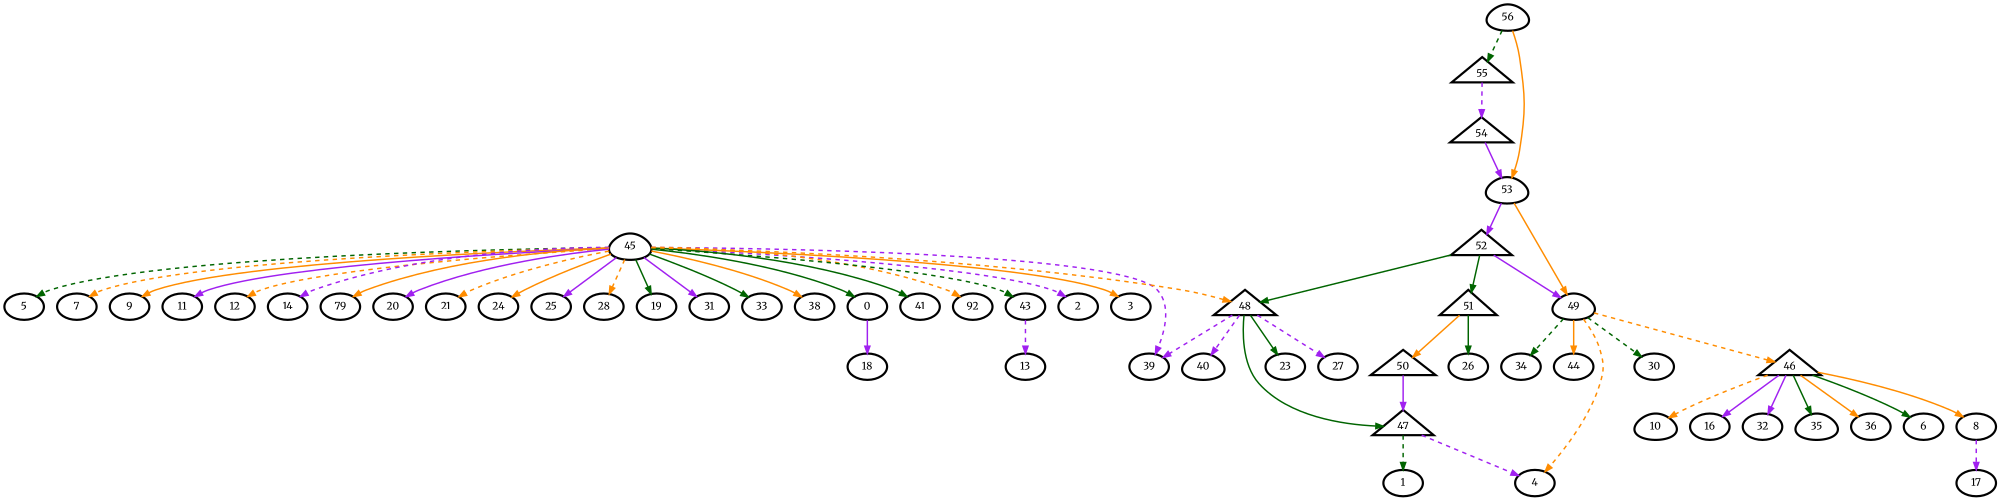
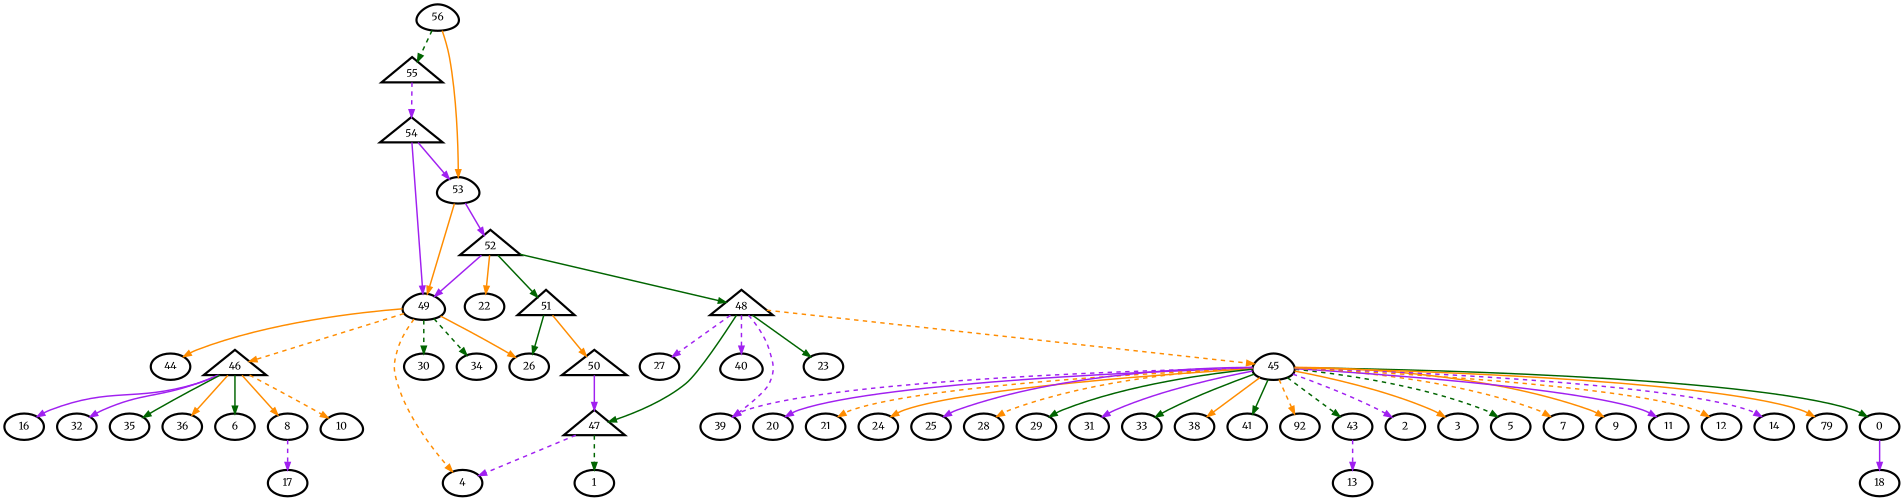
none -> (417, 214)
(1025, 270) -> (1007, 337)
none -> (485, 307)
(657, 307) -> (1036, 427)
none -> (475, 334)
(1817, 427) -> (130, 427)
